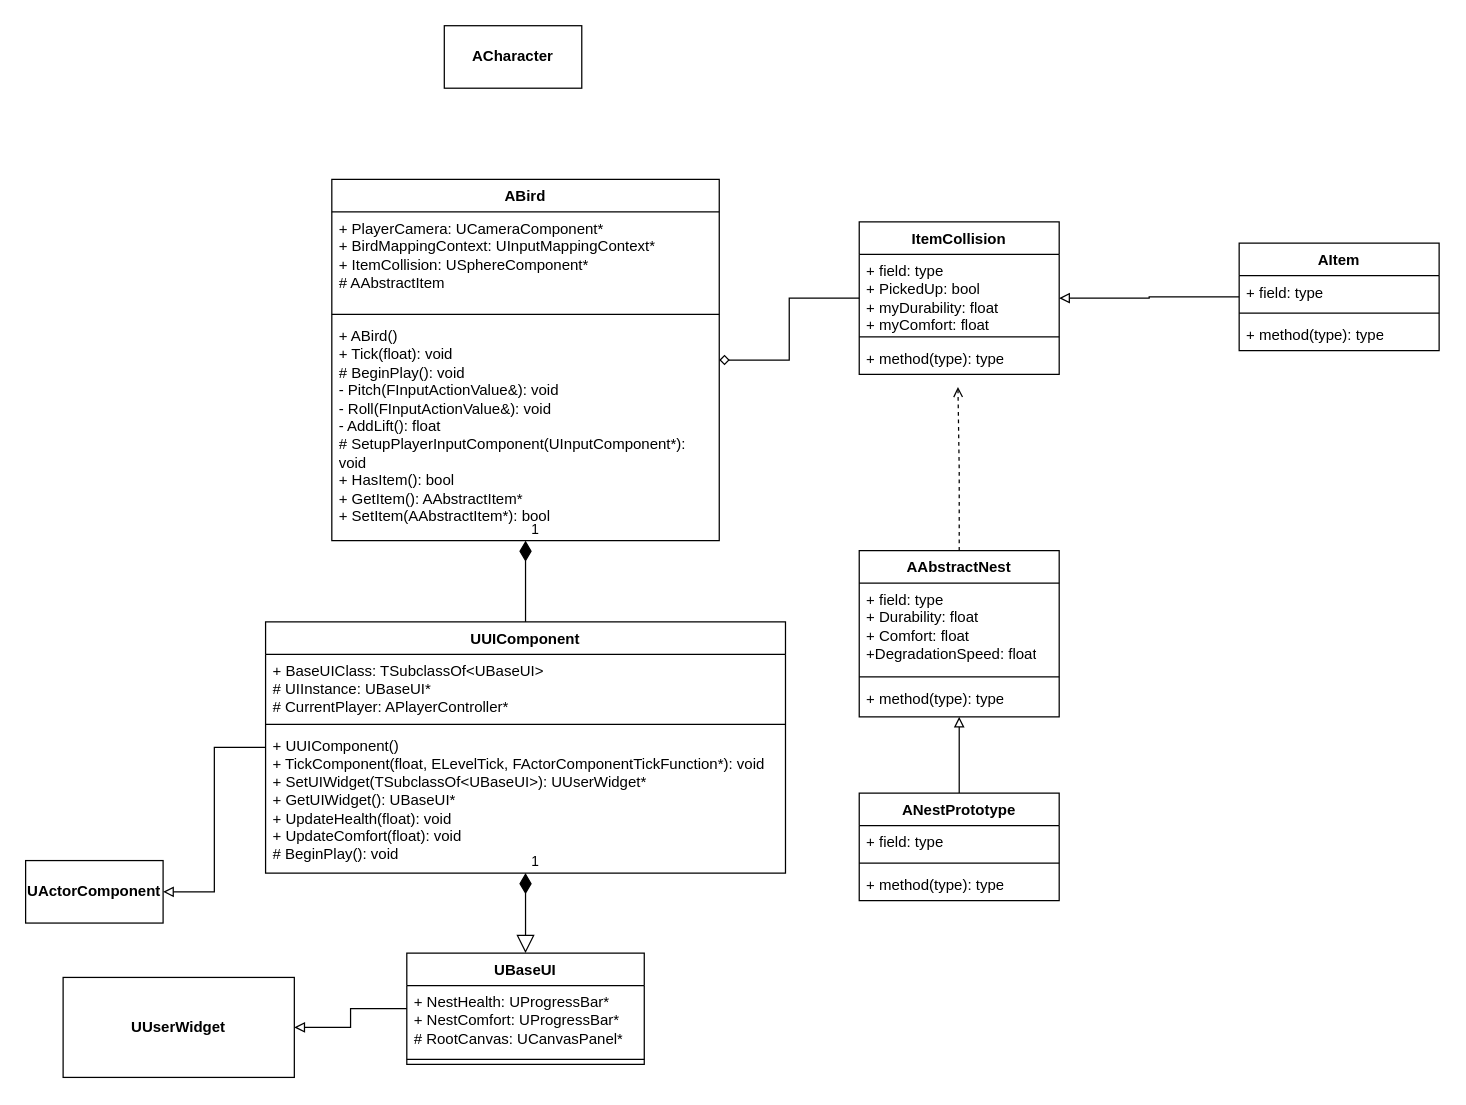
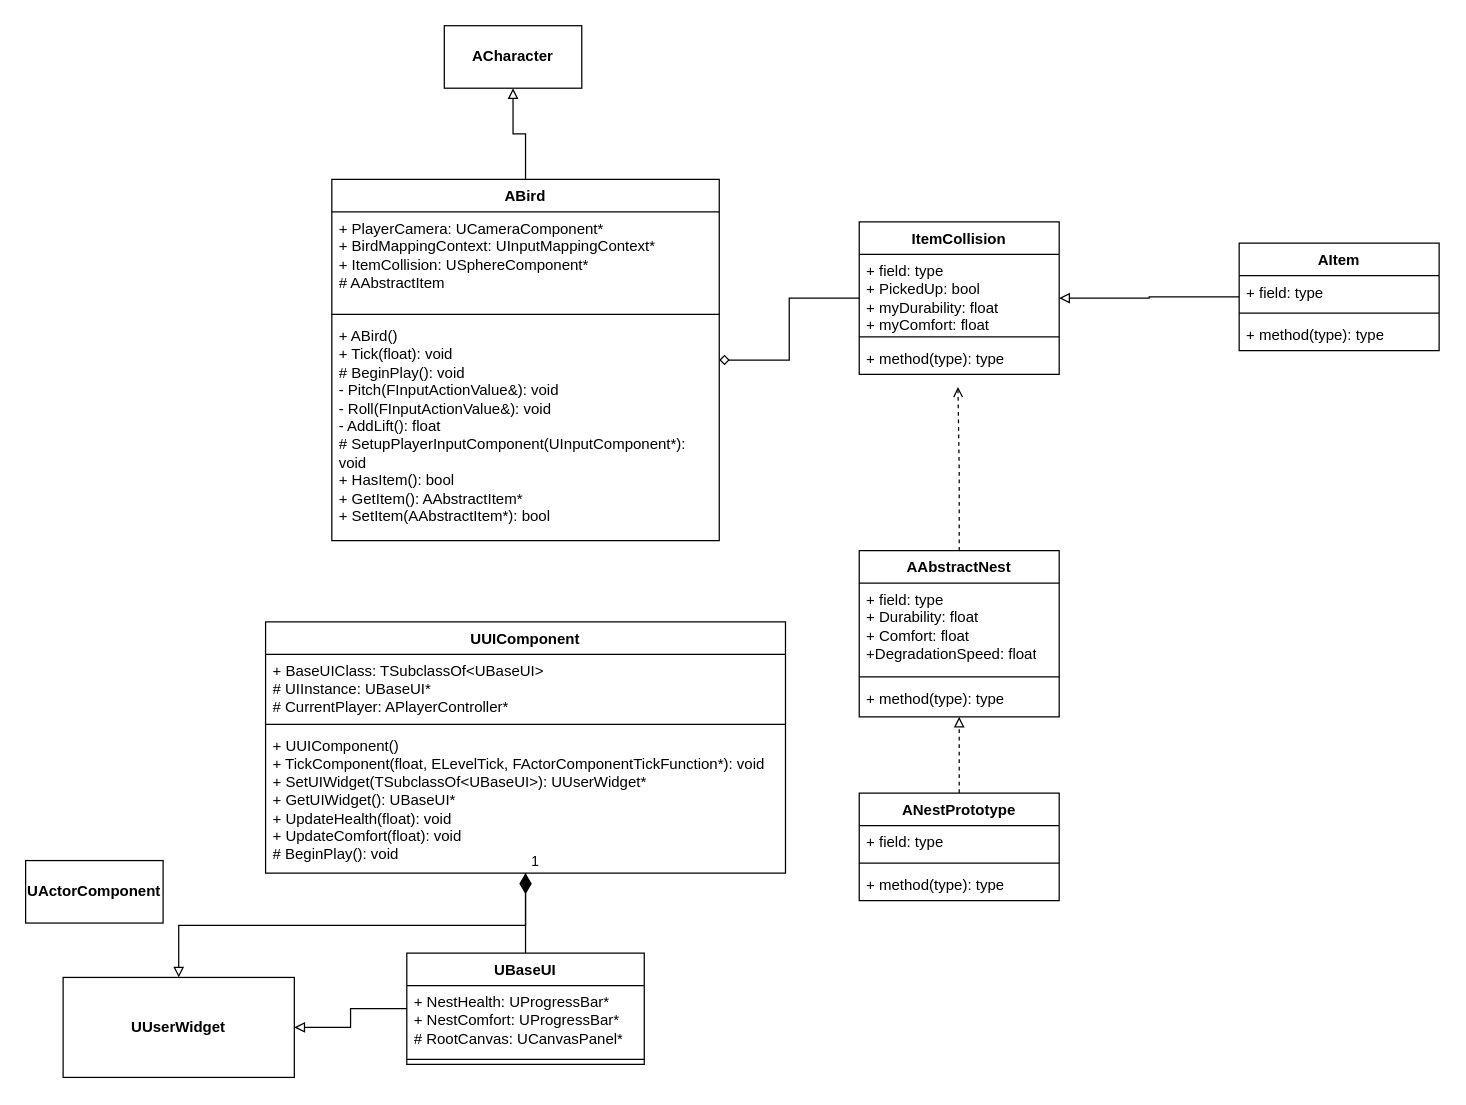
none -> (525, 134)
(526, 591) -> none
(959, 759) -> (959, 759)
(214, 816) -> (330, 925)
(526, 927) -> (526, 939)
